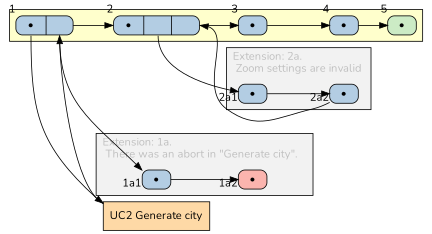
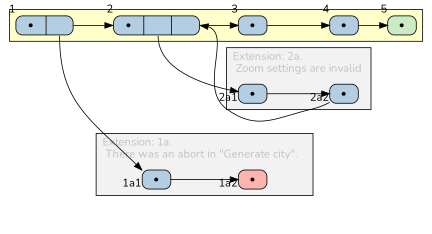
(157, 216) -> none
